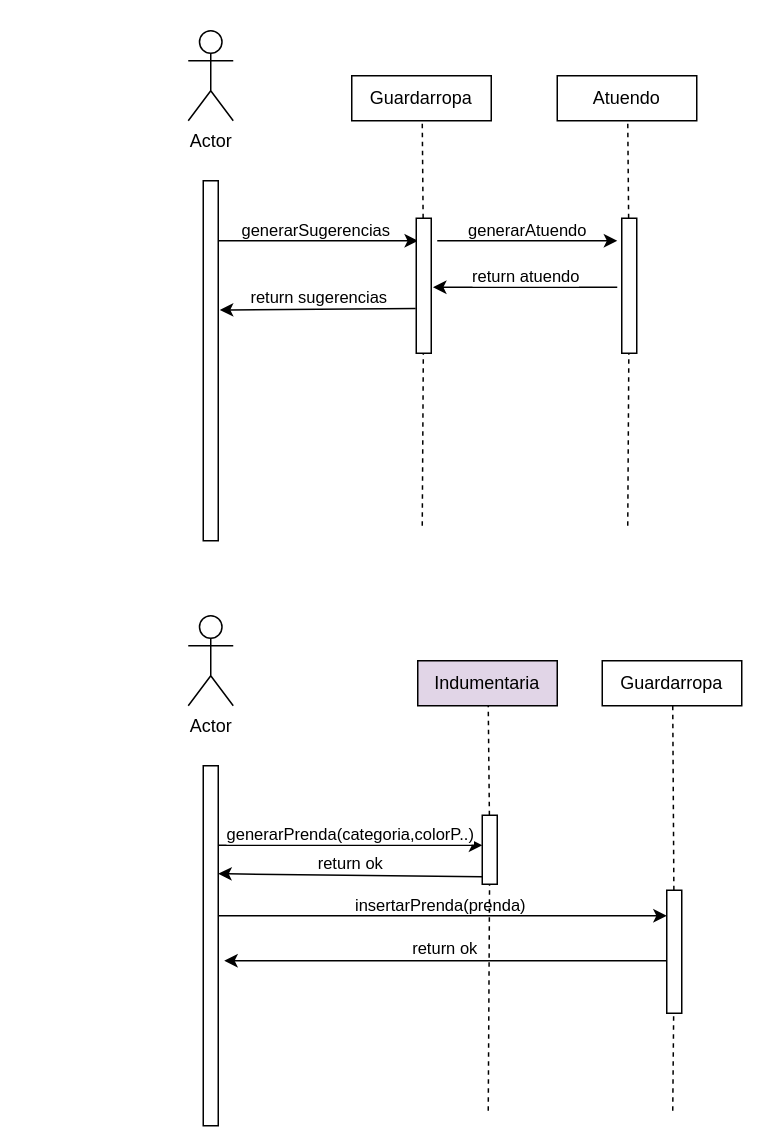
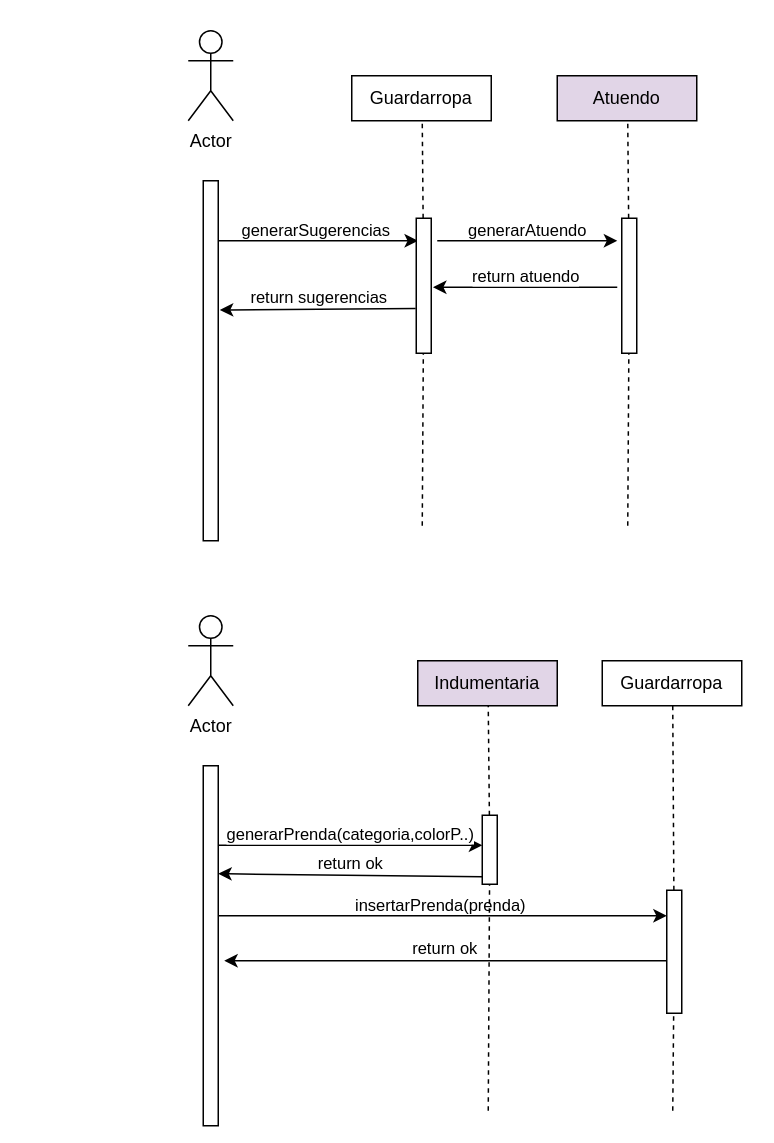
(627, 98) -> (627, 98)
